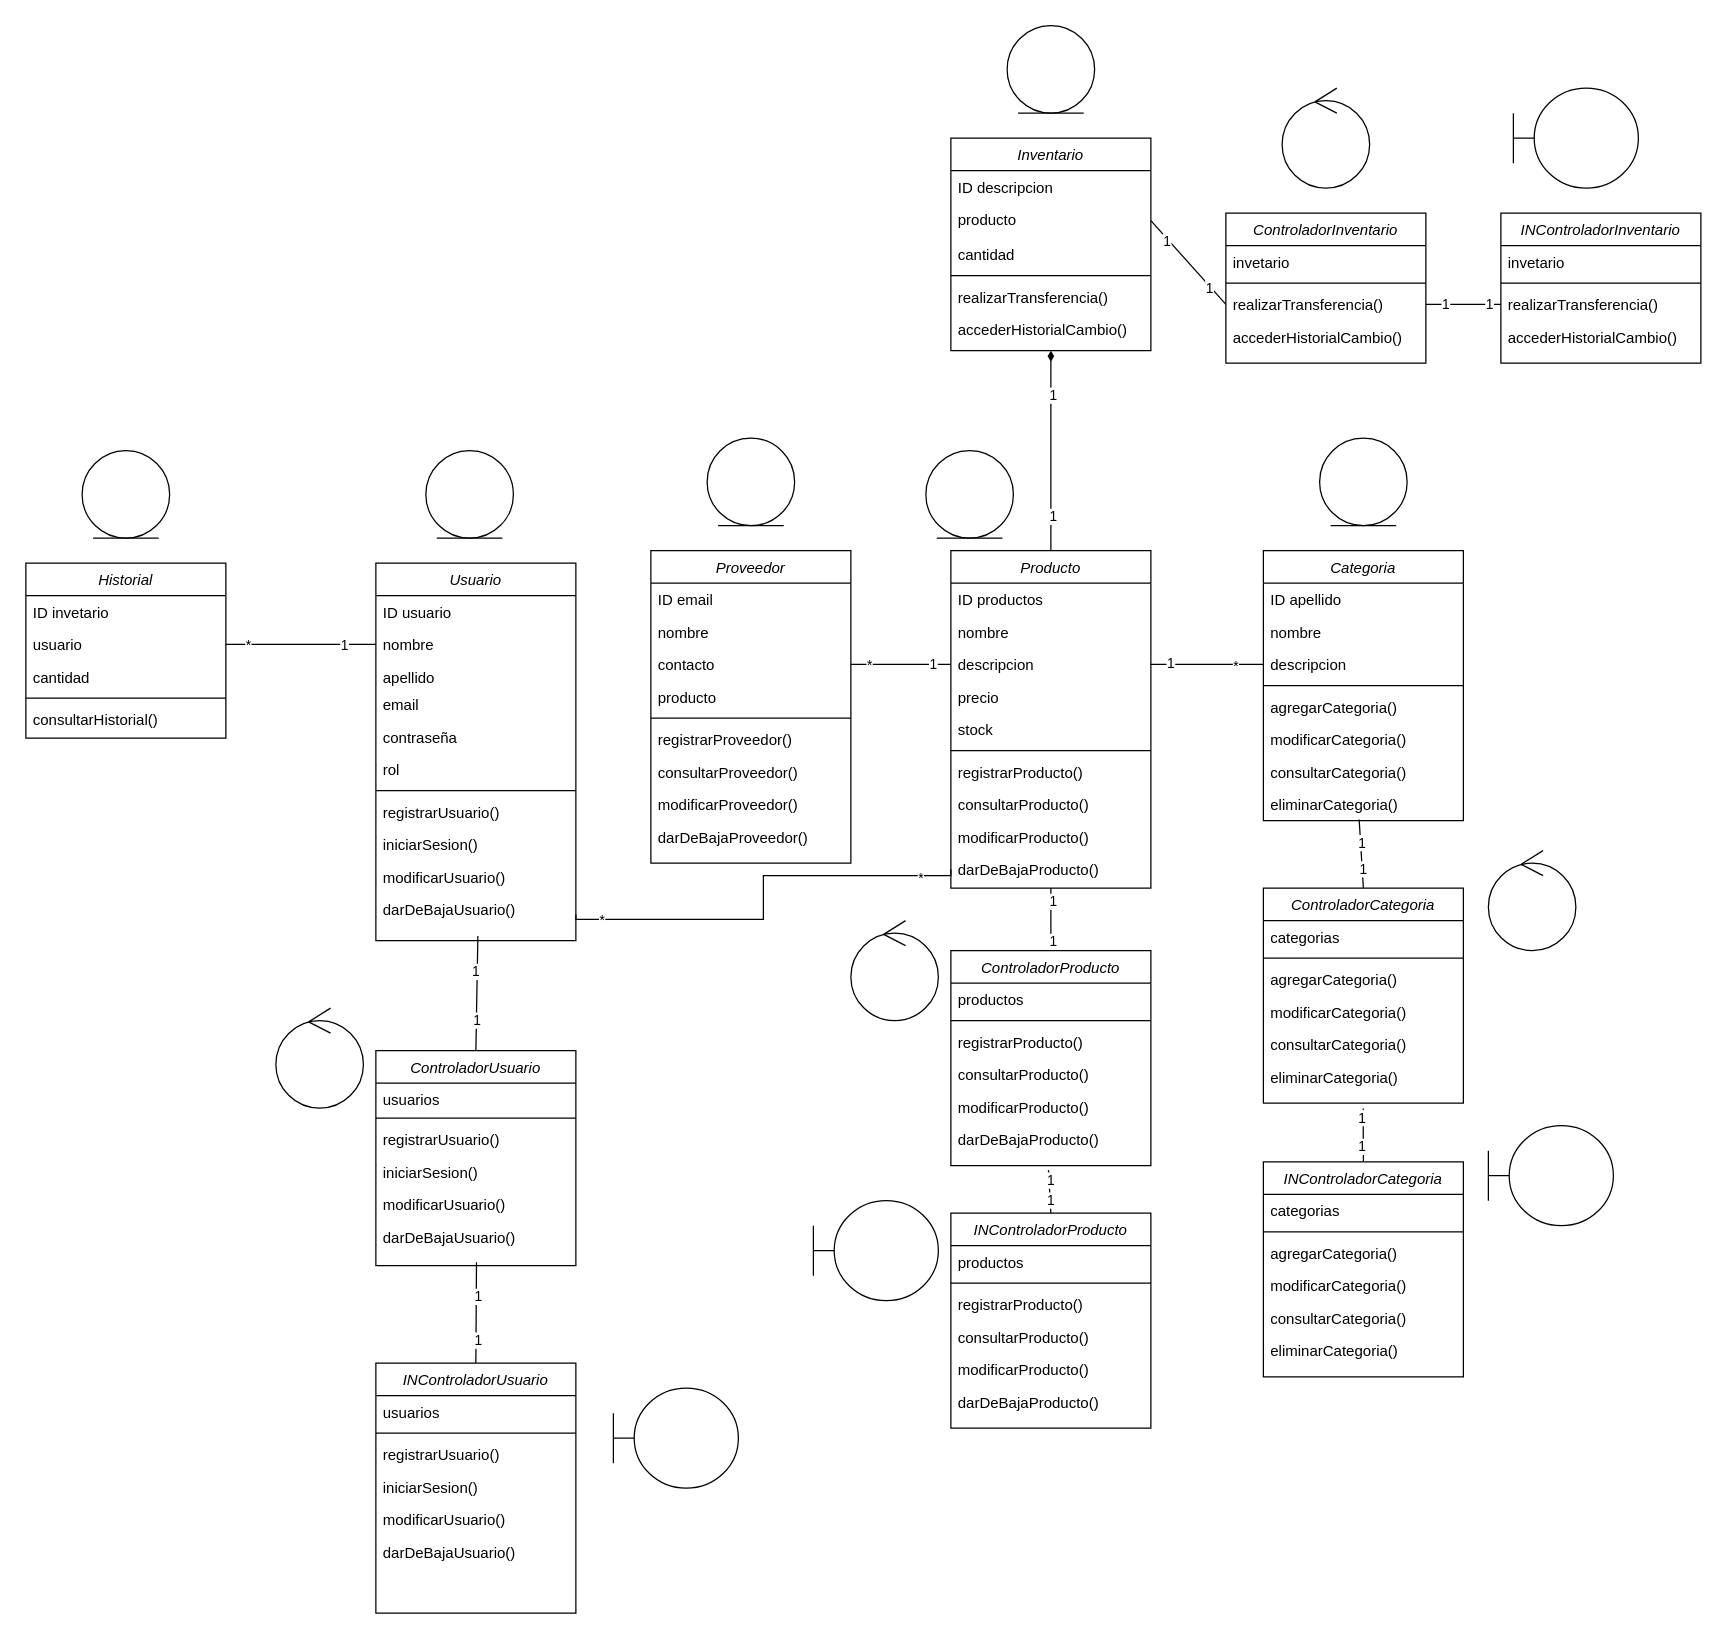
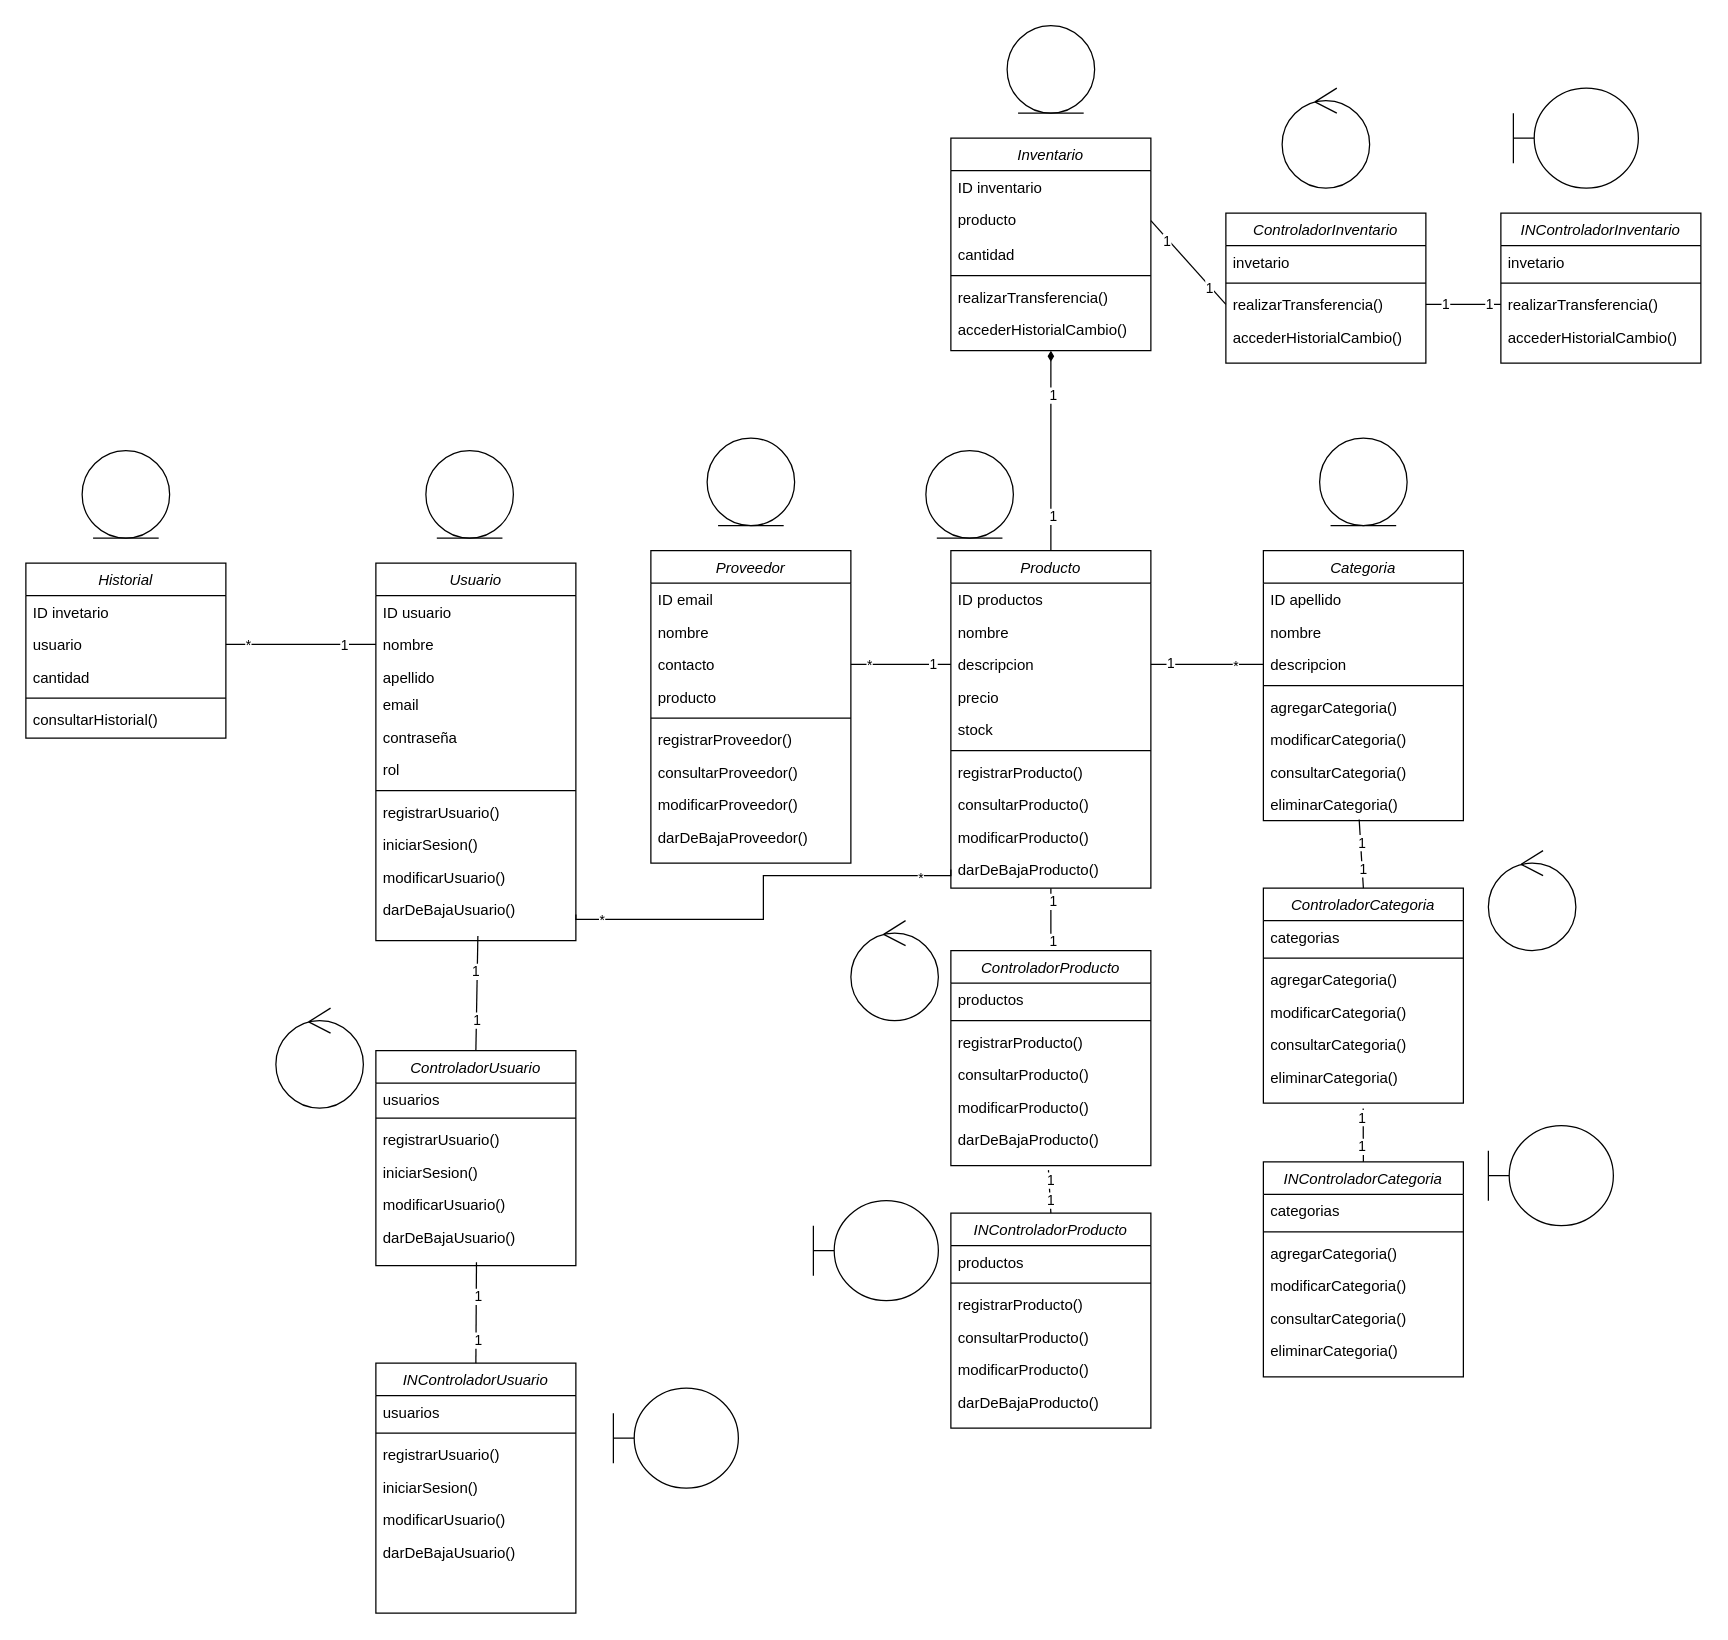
(1010, 188) -> (1006, 188)
